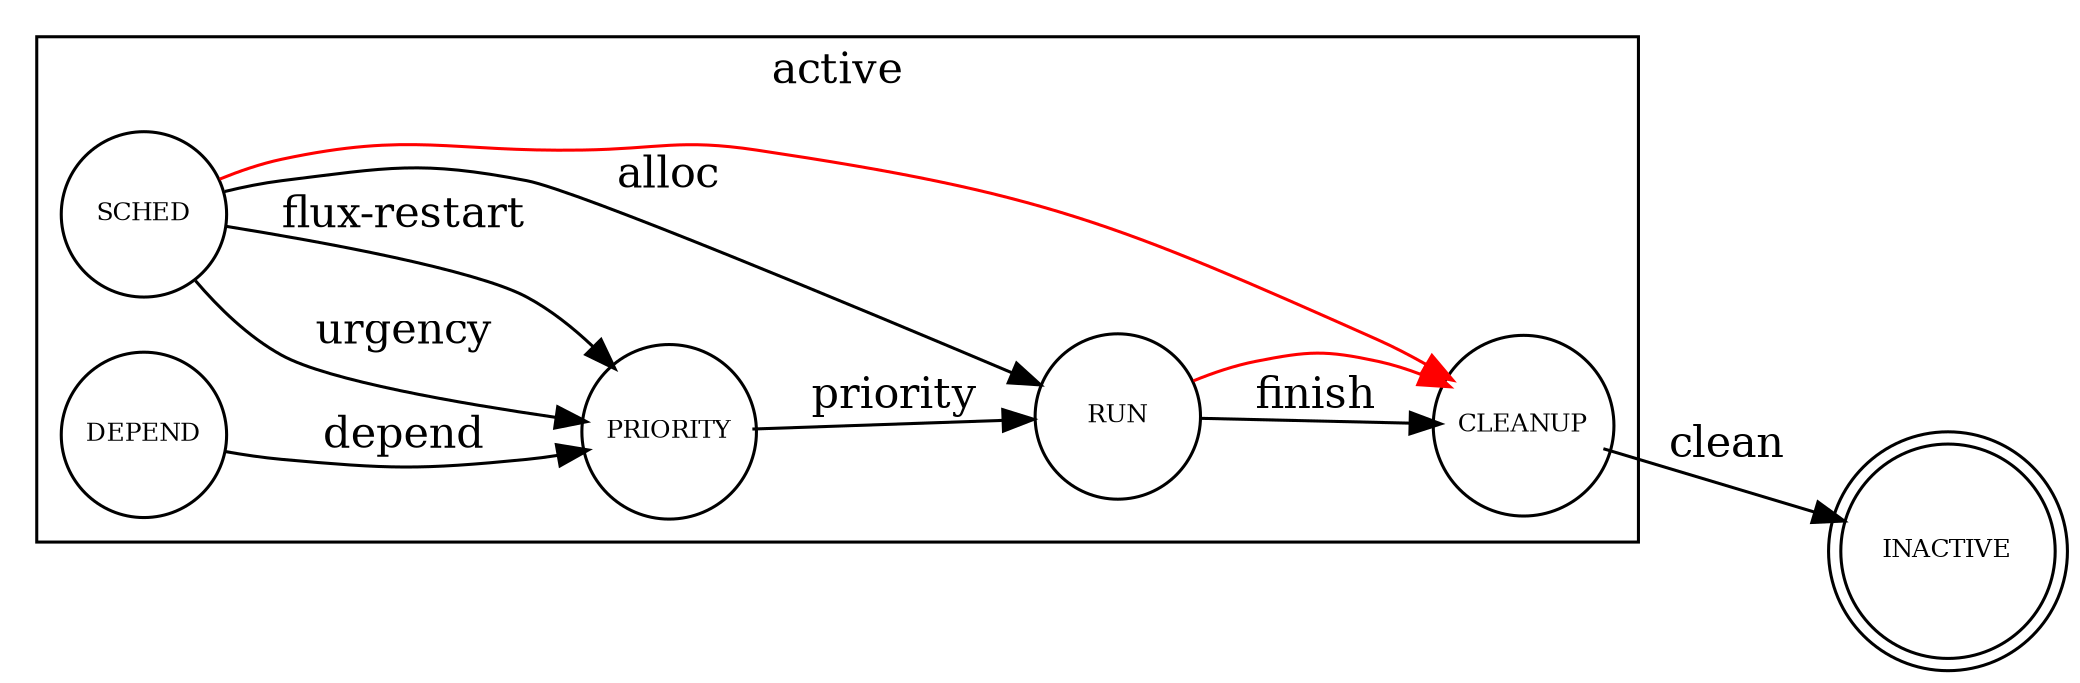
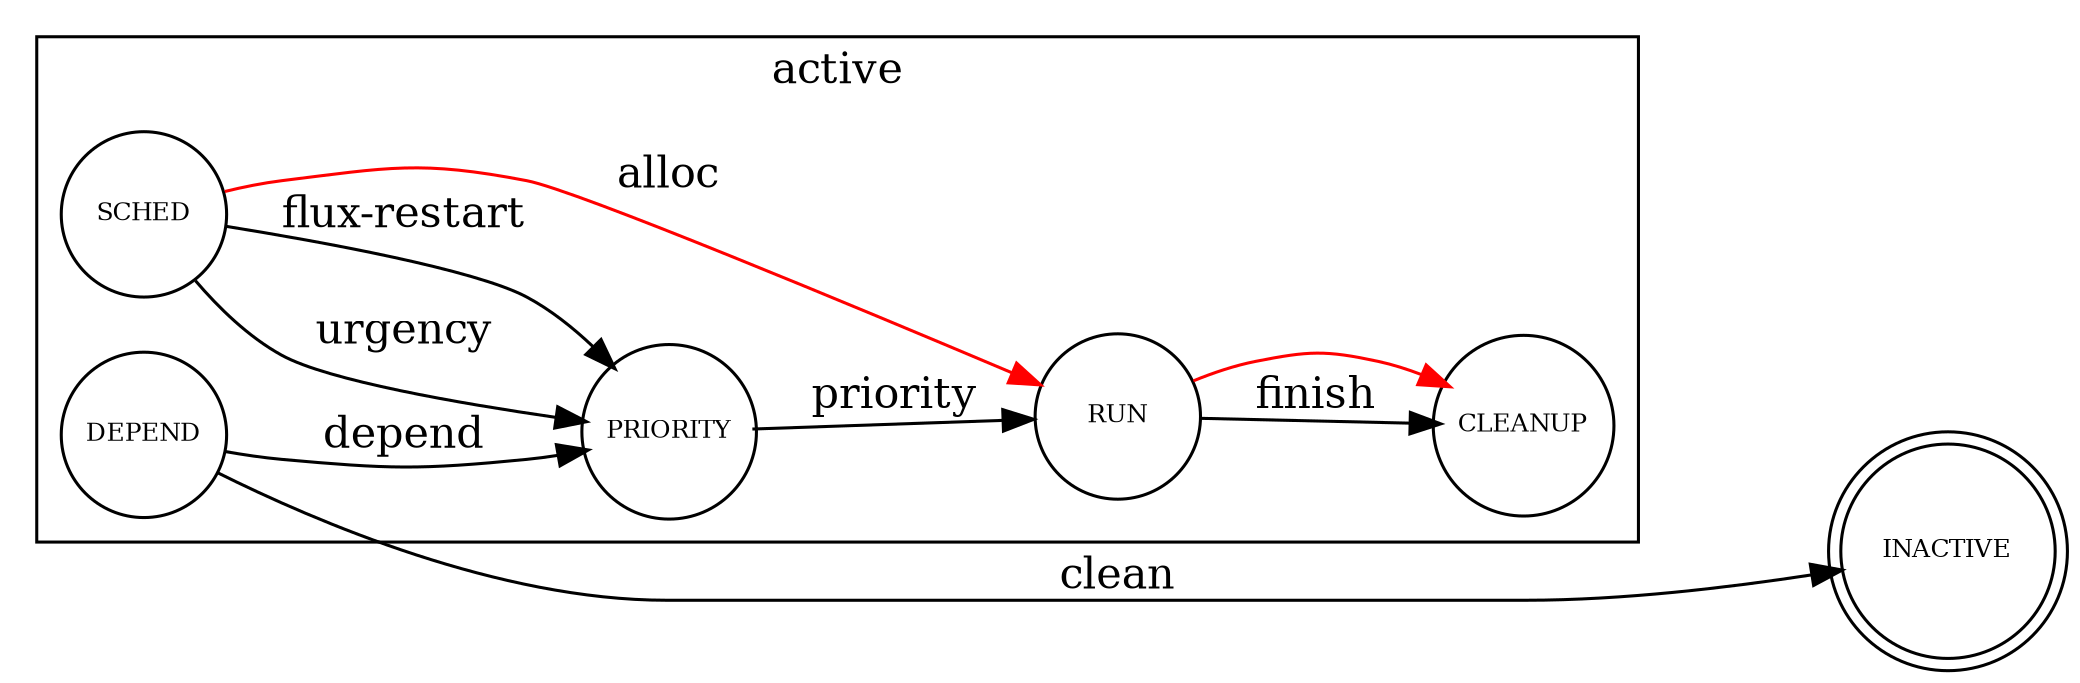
(838, 163) -> none
(630, 216) -> (630, 216)
(1709, 480) -> (1004, 600)
